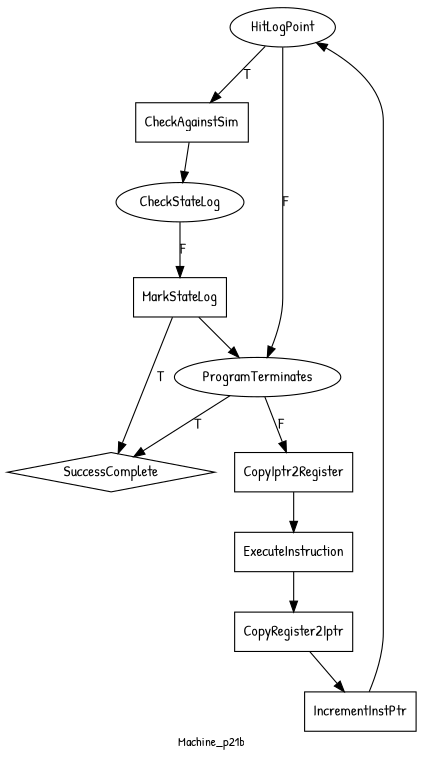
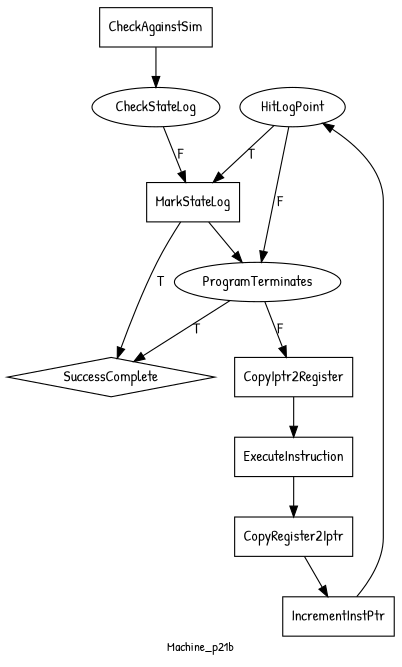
(242, 70) -> (248, 150)
